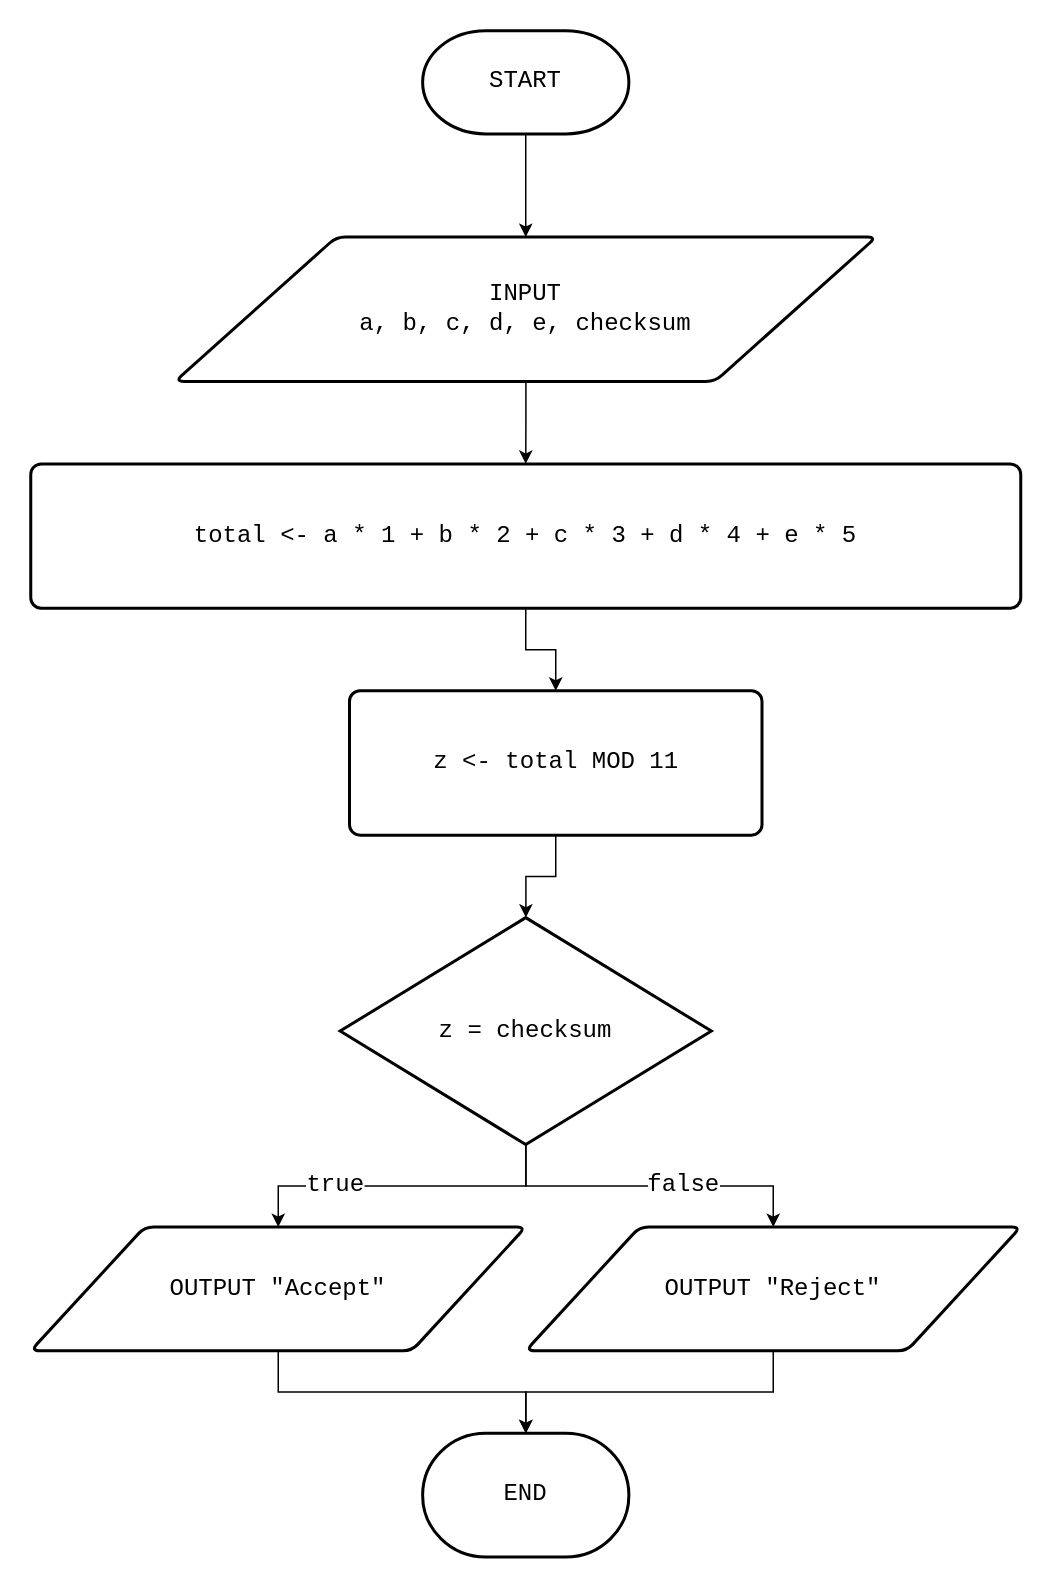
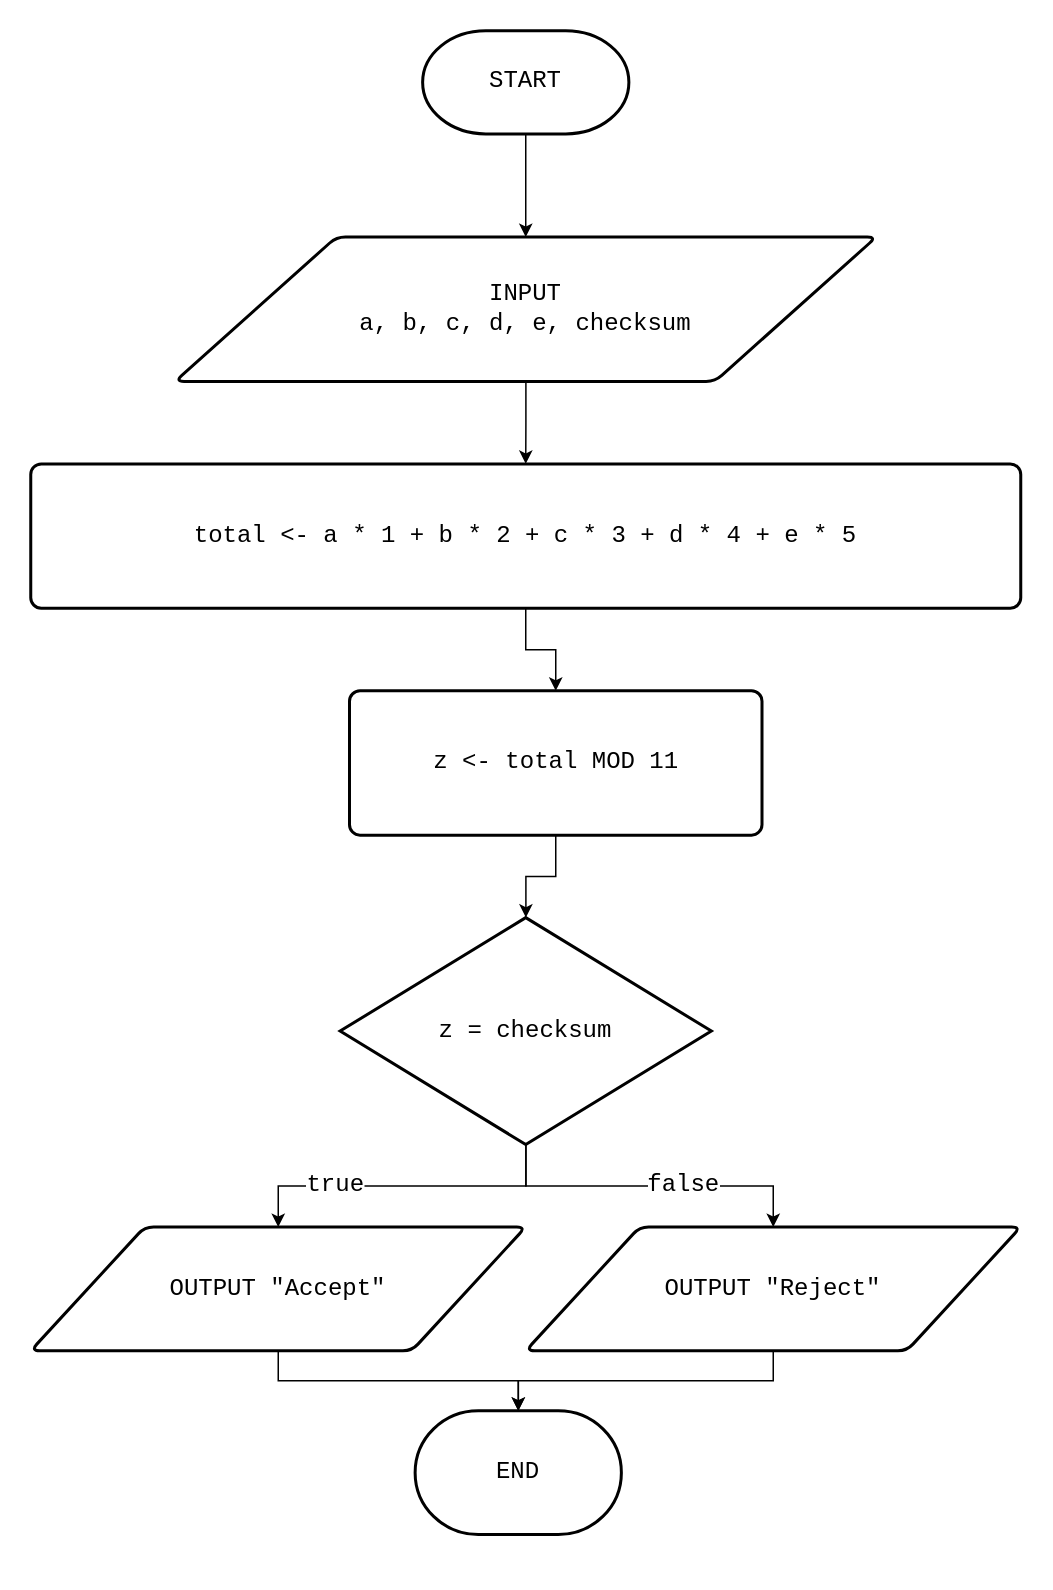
(526, 1495) -> (518, 1473)
